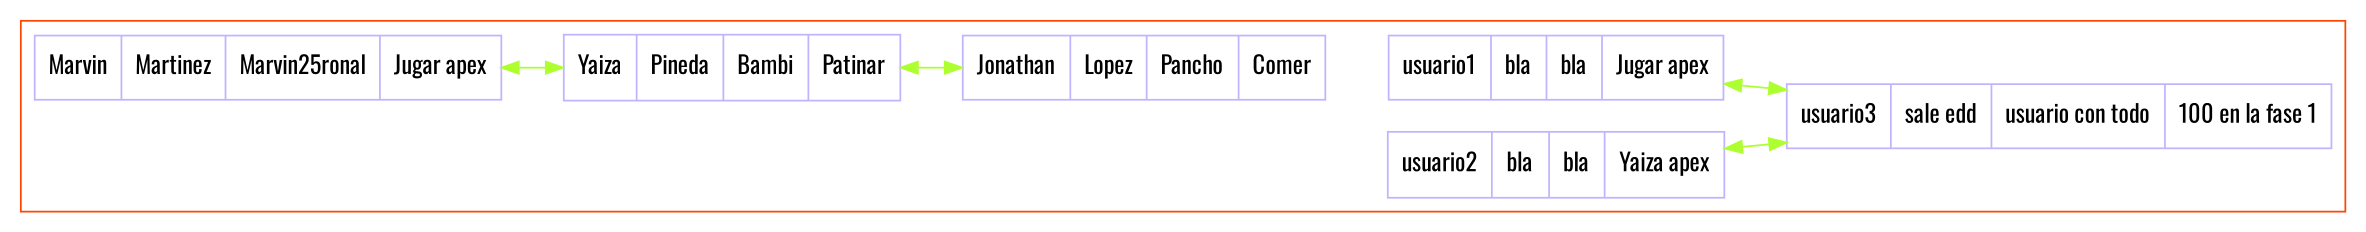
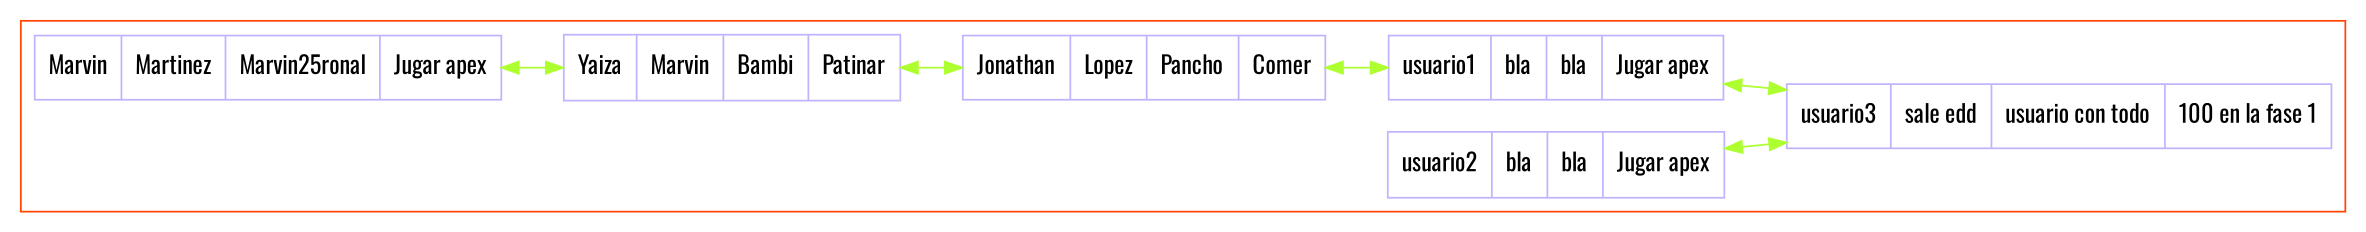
(680, 67) -> (680, 67)
none -> (1357, 68)
(1664, 164) -> (1664, 164)
